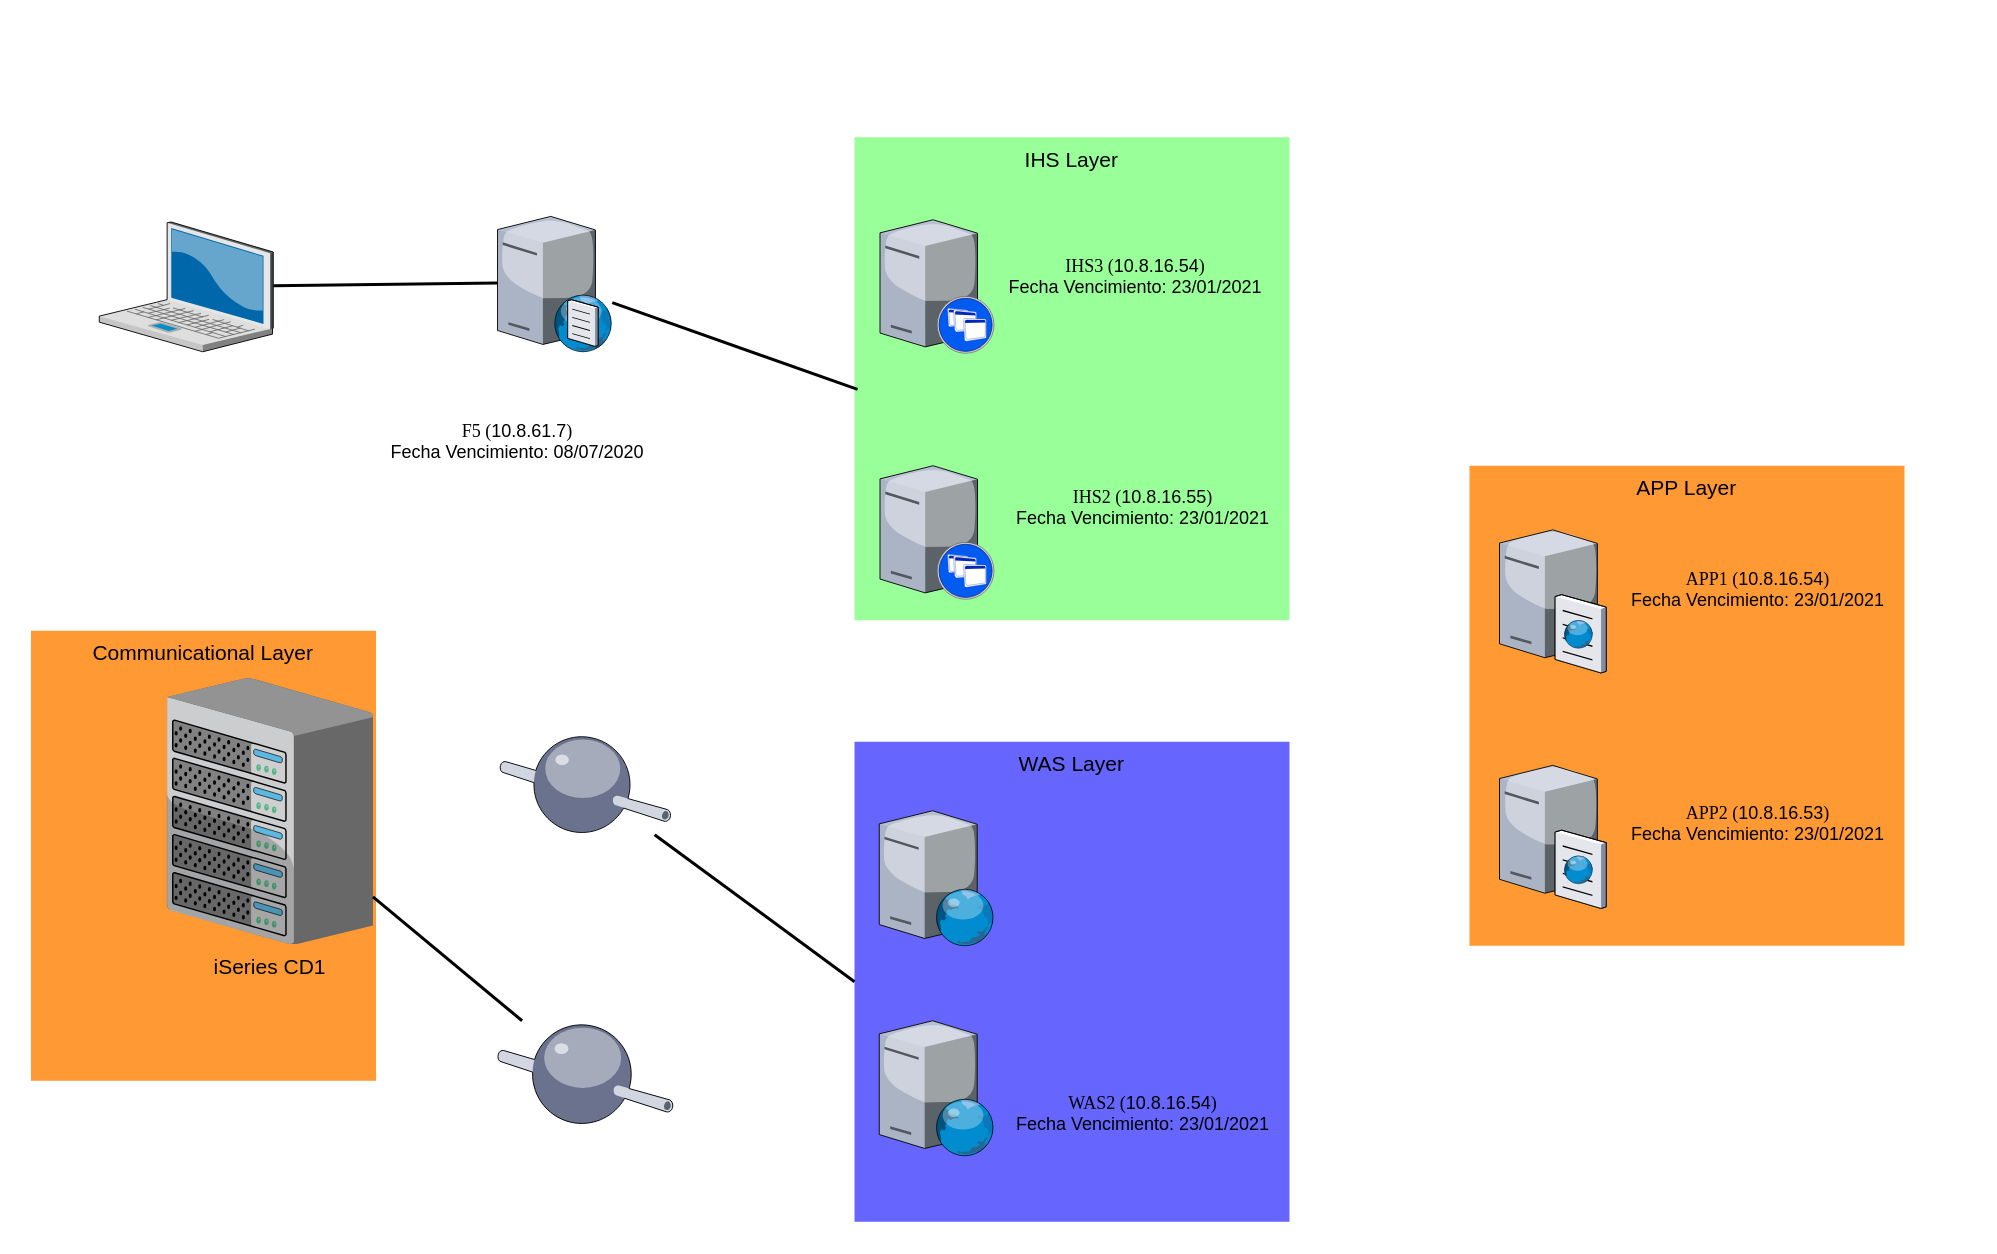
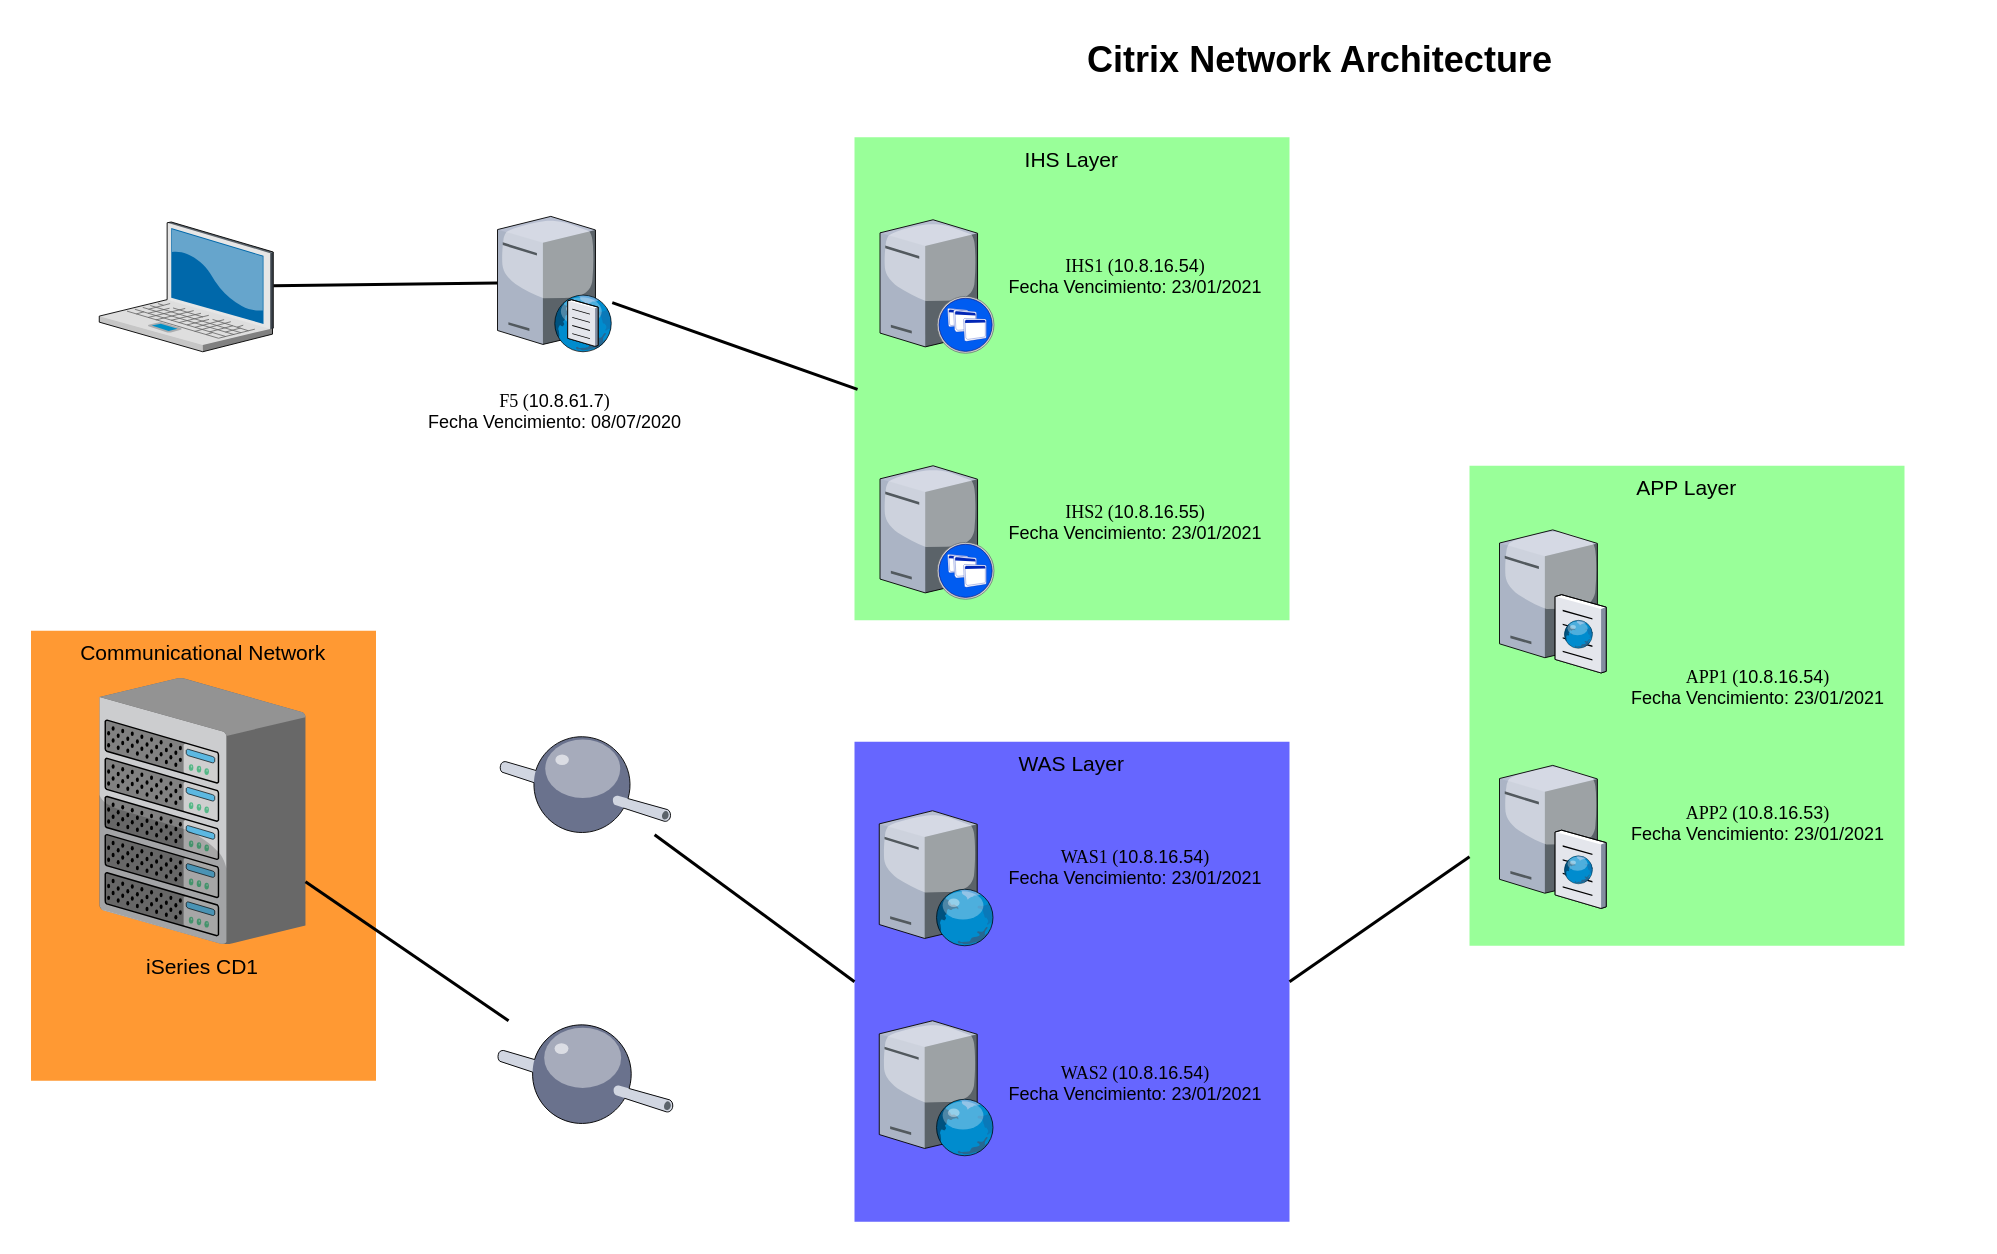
none -> (1319, 61)
(1136, 287) -> (1136, 287)
(517, 452) -> (554, 422)
(1143, 518) -> (1136, 533)
(1758, 600) -> (1758, 698)
(203, 654) -> (203, 654)
(1687, 706) -> (1687, 706)
(270, 811) -> (202, 811)
none -> (1136, 878)
none -> (1380, 919)
(1143, 1124) -> (1136, 1094)
